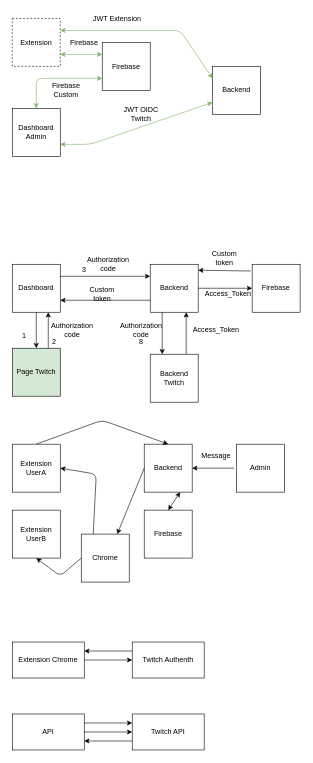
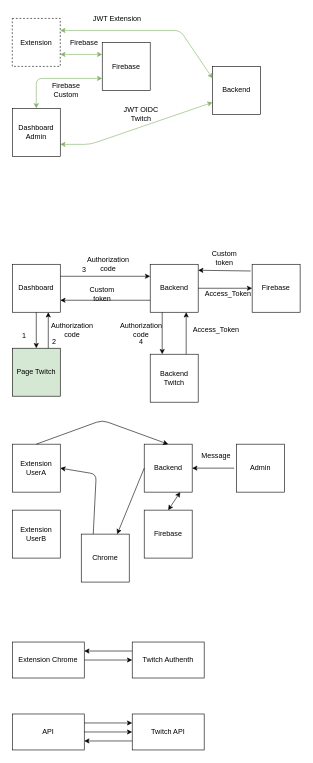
(141, 342) -> (141, 342)
(64, 573) -> none
